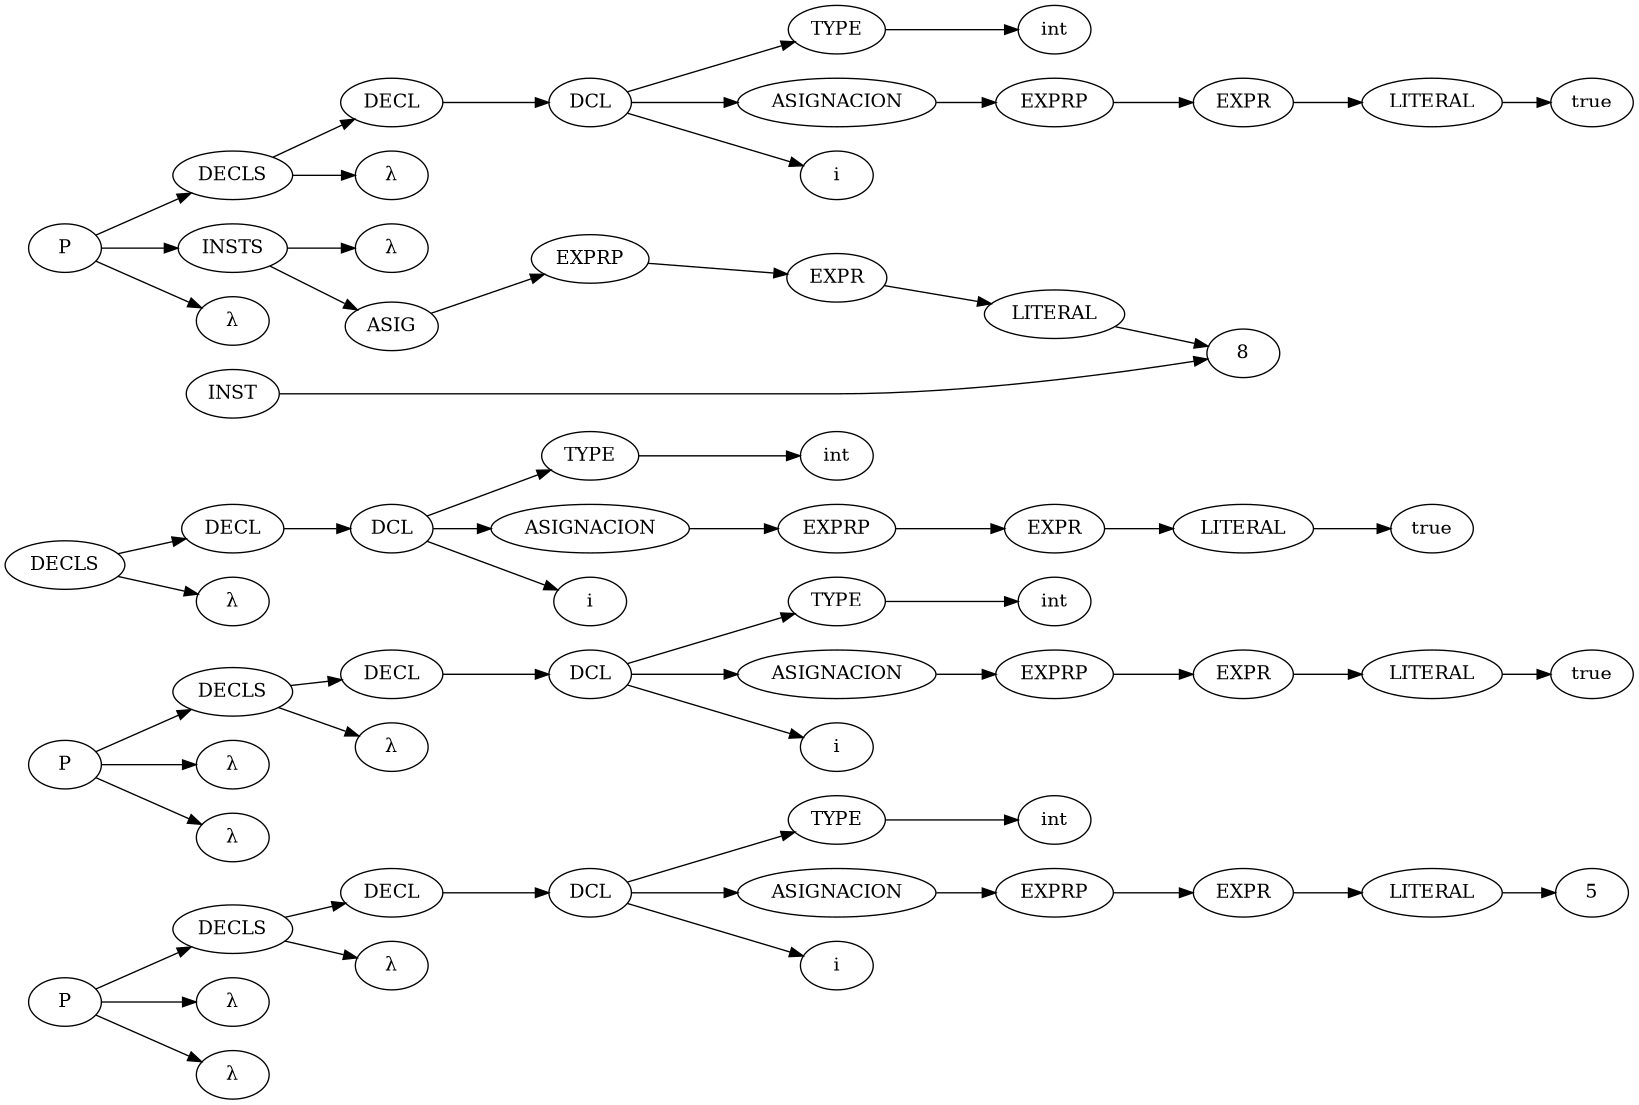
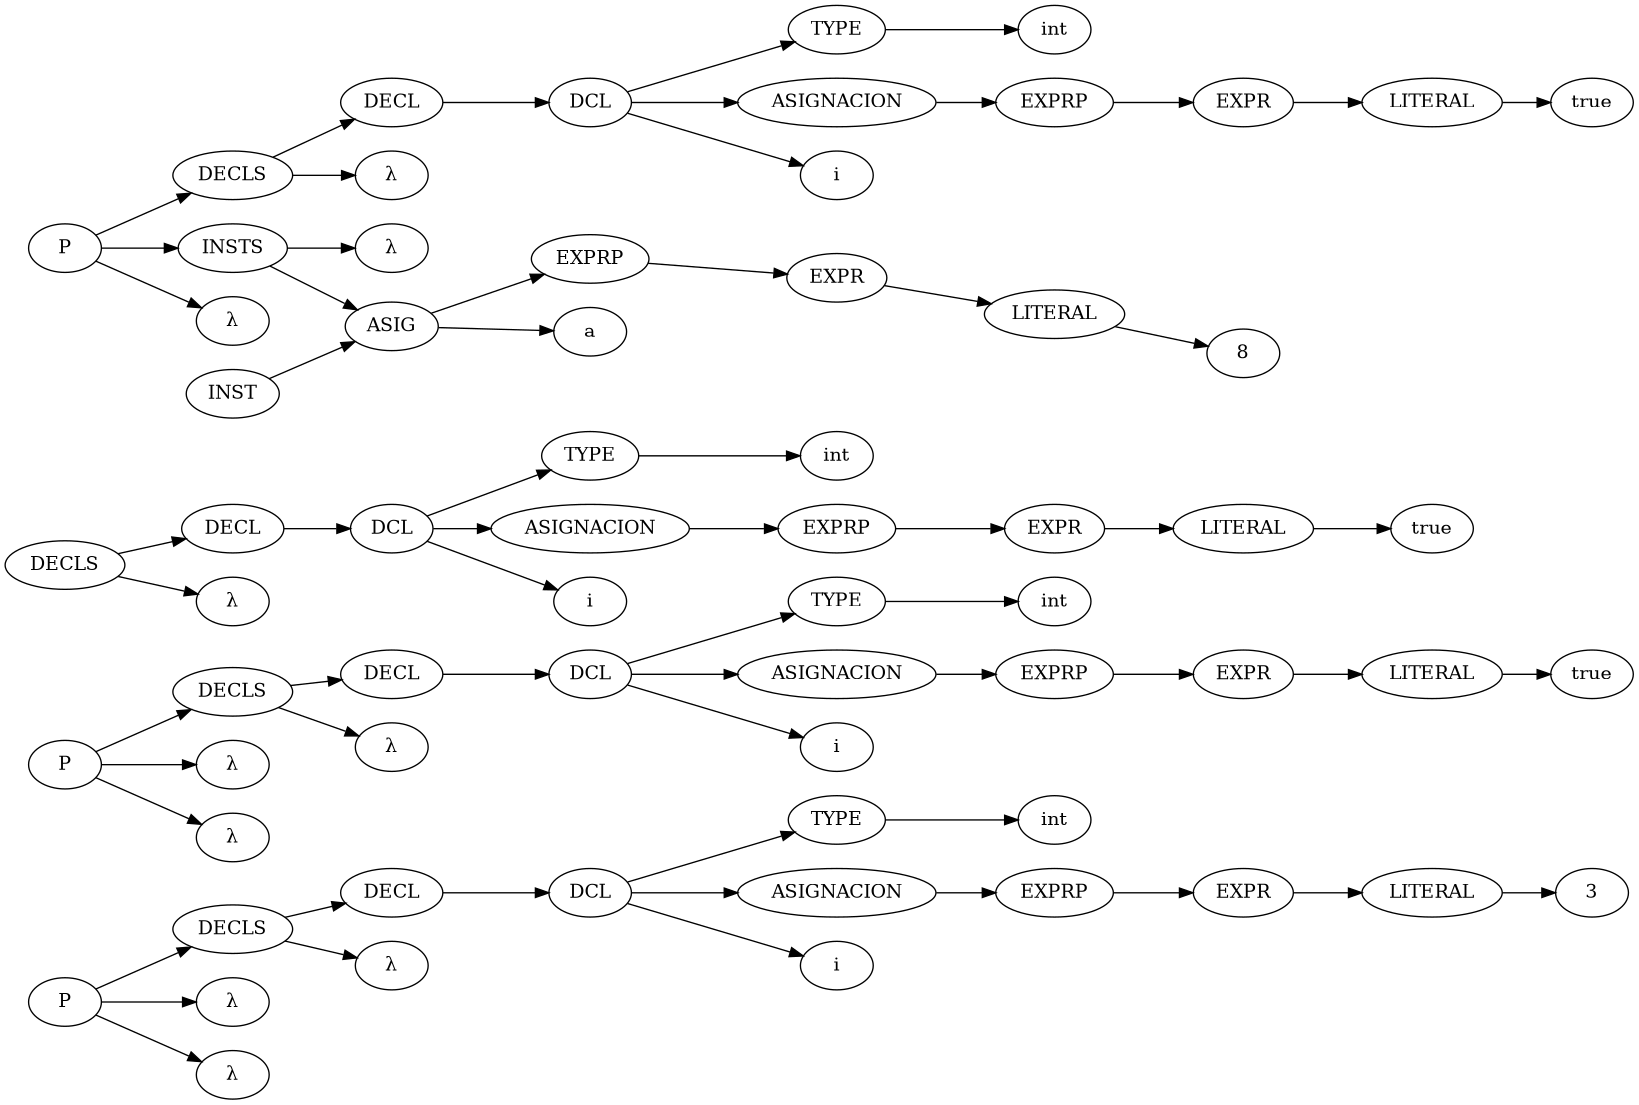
none -> (590, 332)
(738, 394) -> (306, 363)
(1592, 893) -> (1592, 893)
